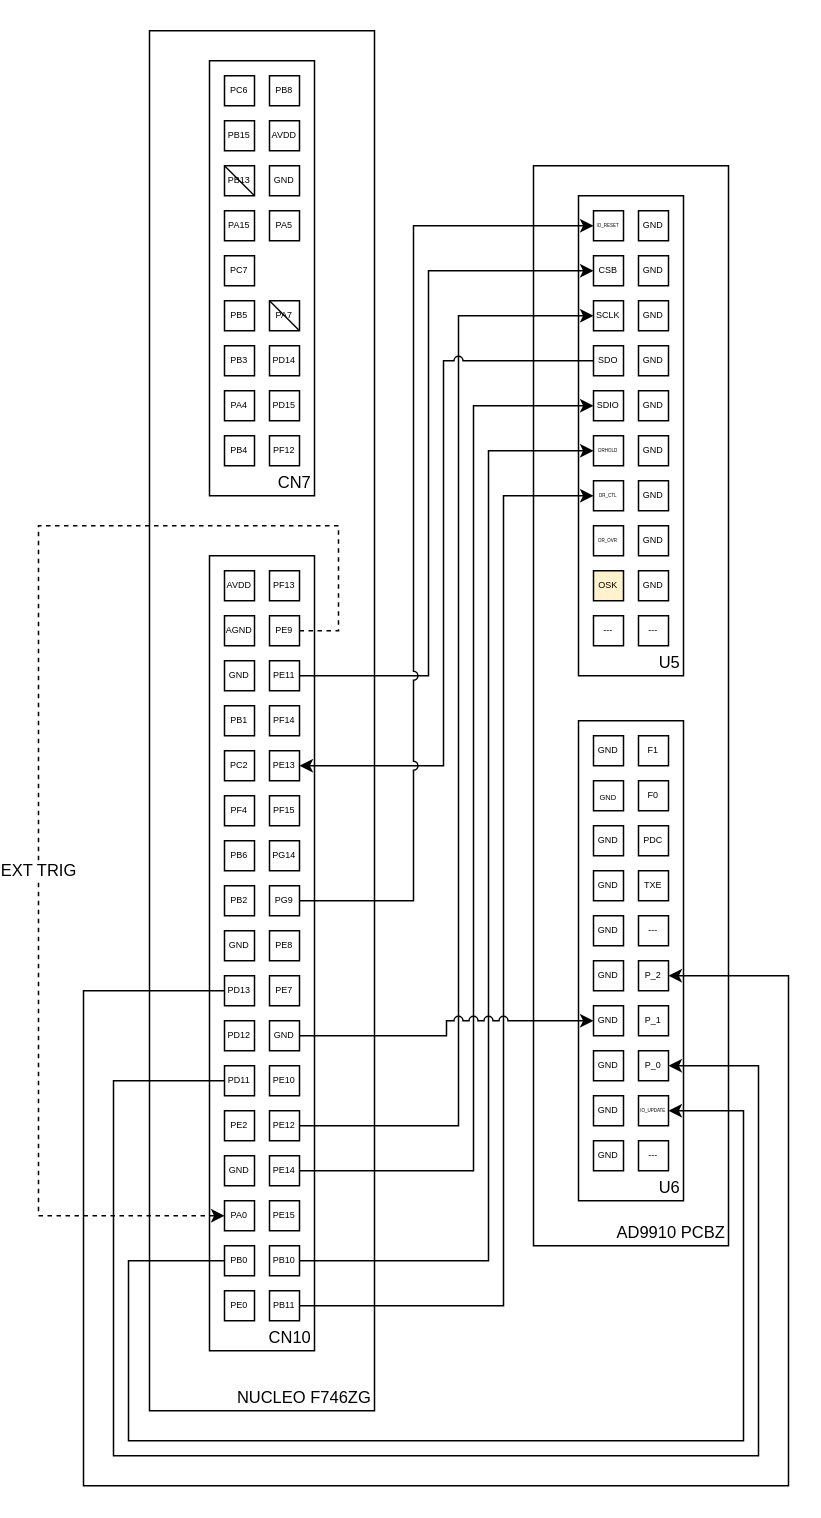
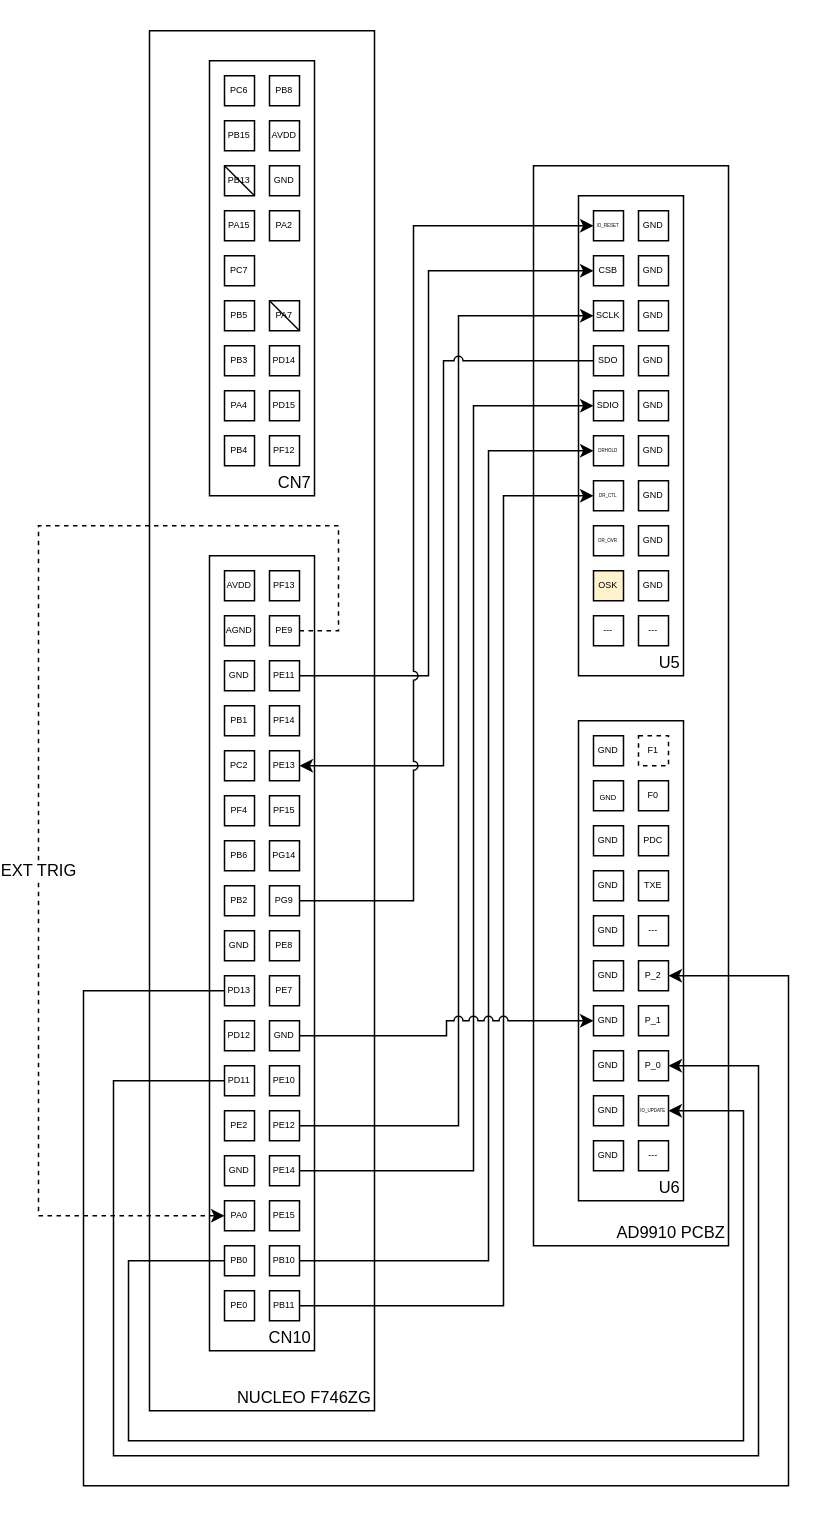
(284, 226) -> (284, 226)
(653, 751) -> (653, 751)
